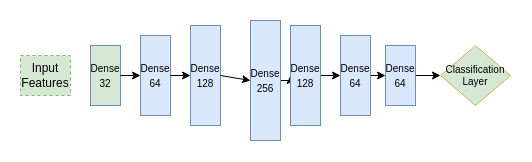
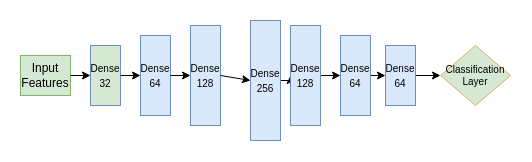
(46, 76) -> (46, 76)
none -> (77, 76)
